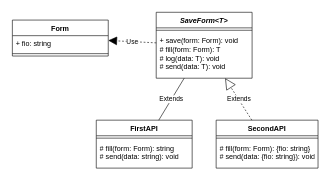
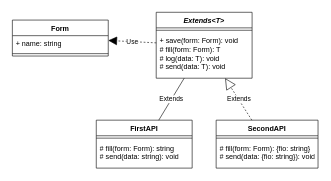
(204, 21) -> (204, 21)
(37, 44) -> (40, 44)
